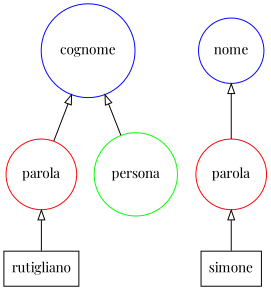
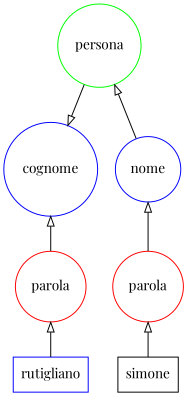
none -> (127, 116)
(41, 269) -> (51, 375)
